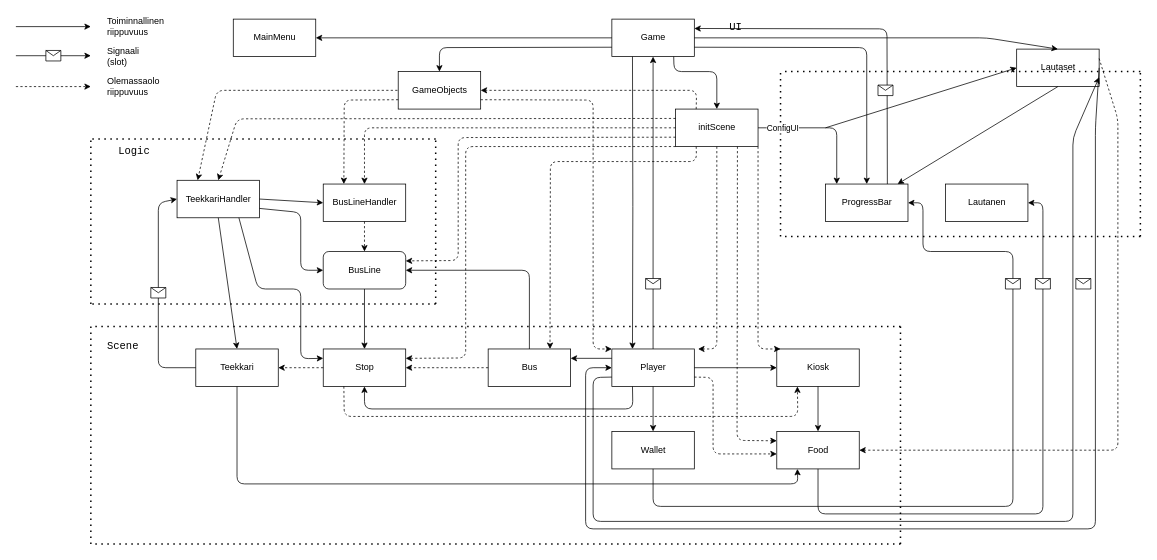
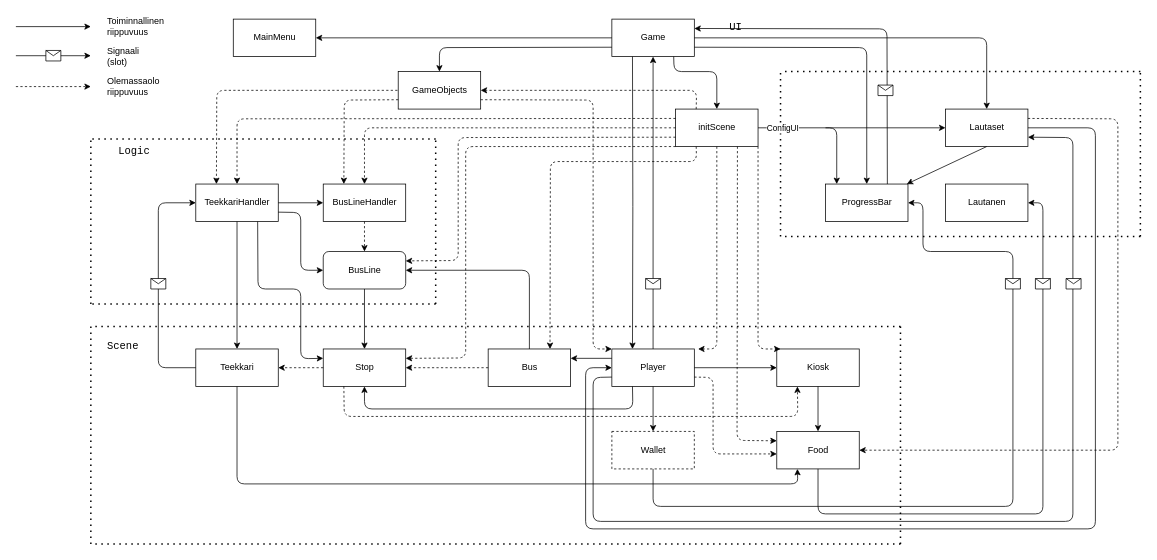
(1058, 68) -> (987, 128)
(218, 199) -> (237, 203)
(653, 450) -> (653, 450)
